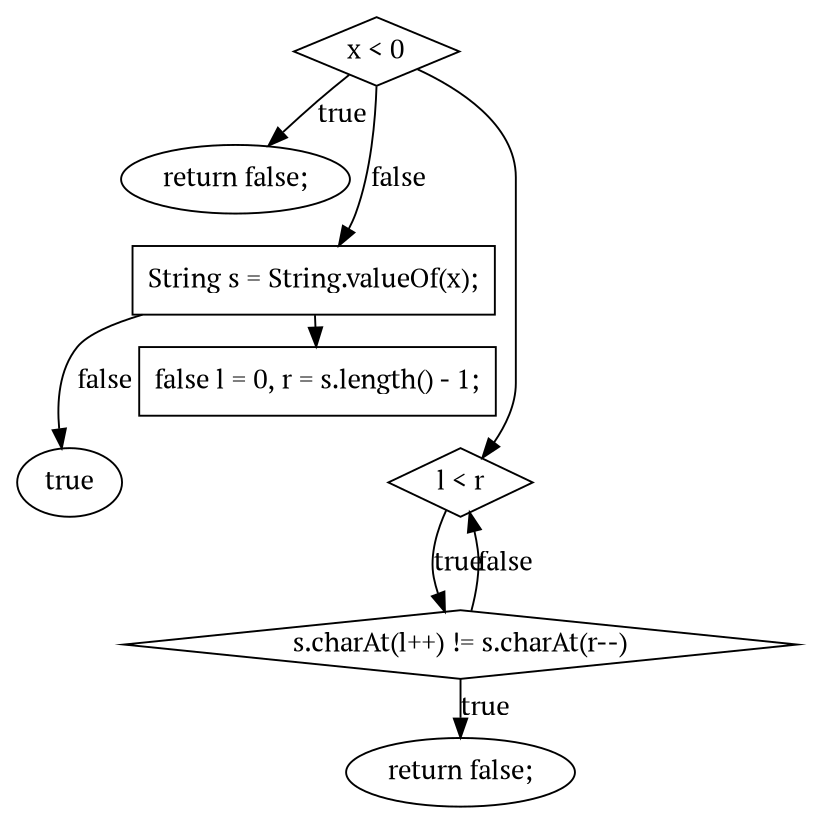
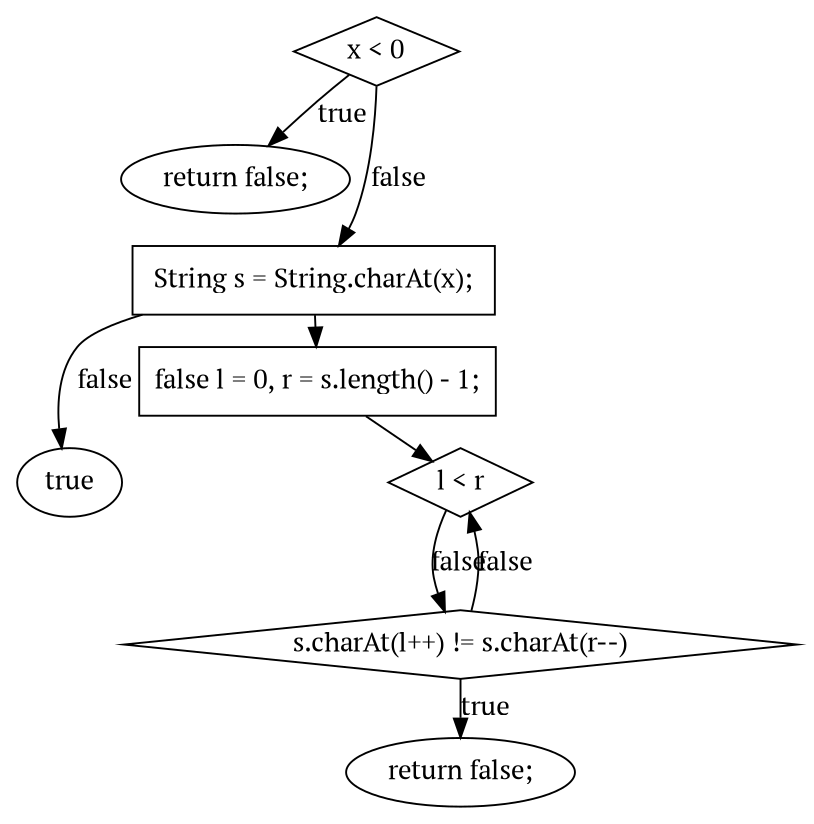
(516, 235) -> (391, 433)
(314, 280) -> (314, 280)
(459, 564) -> (459, 564)
